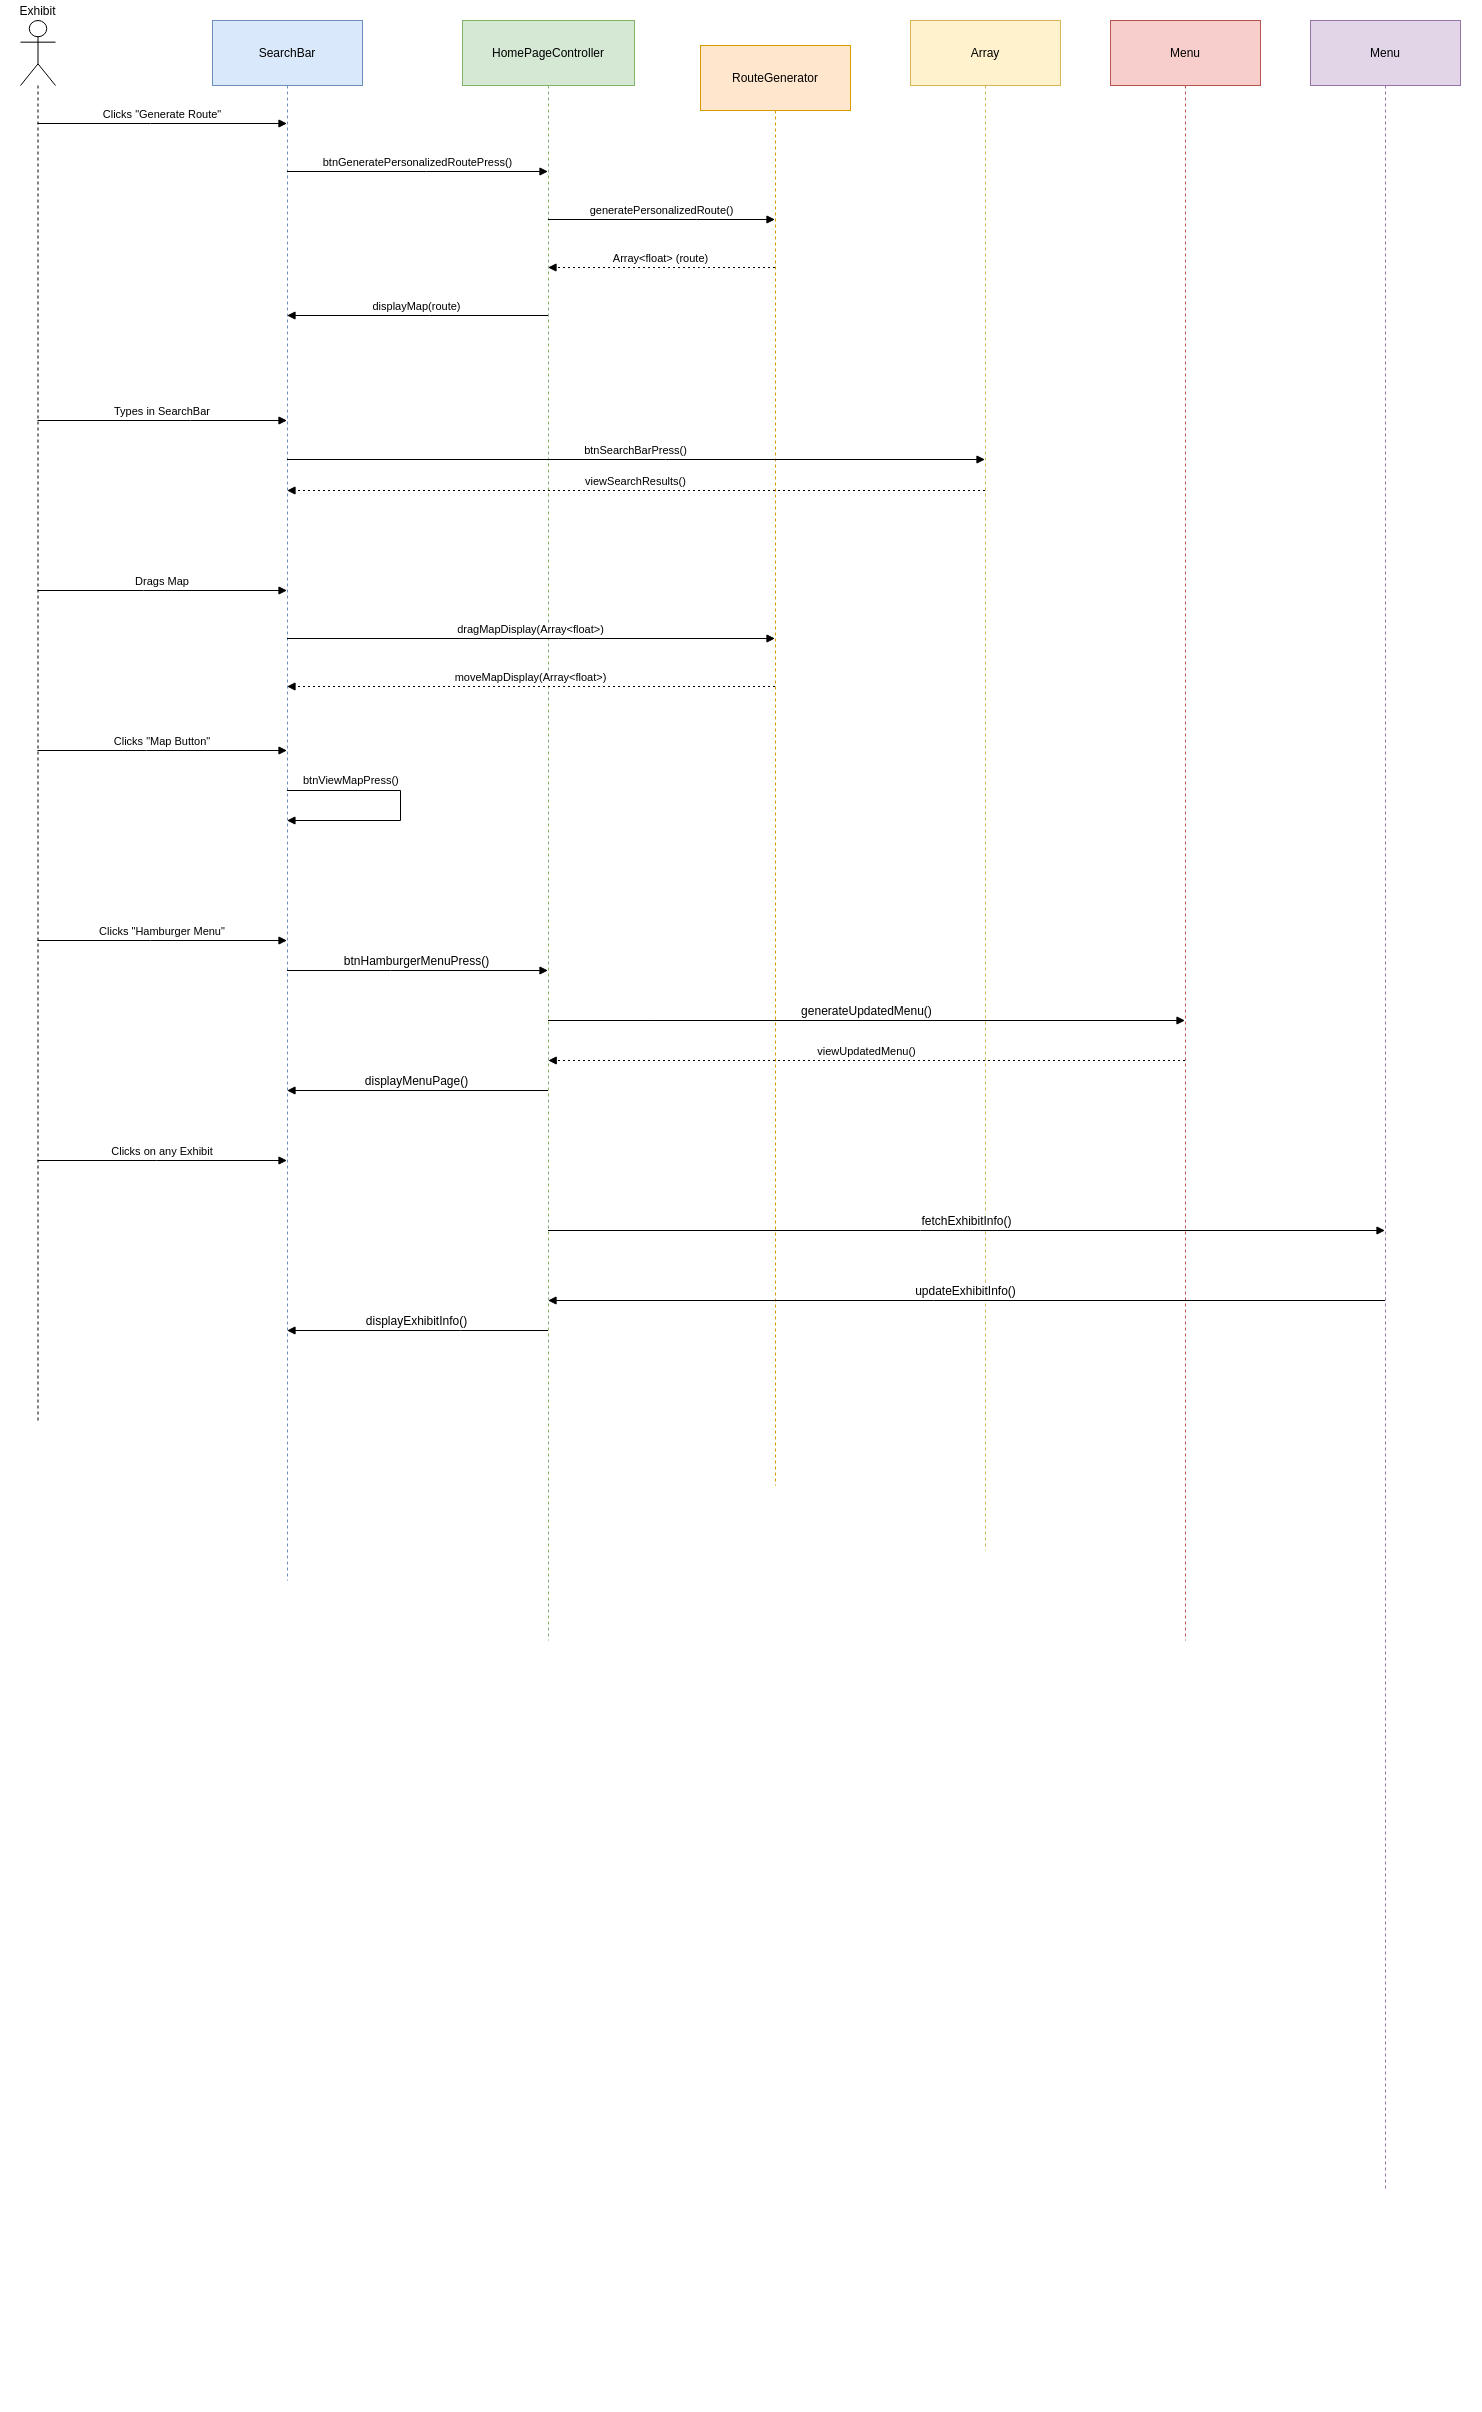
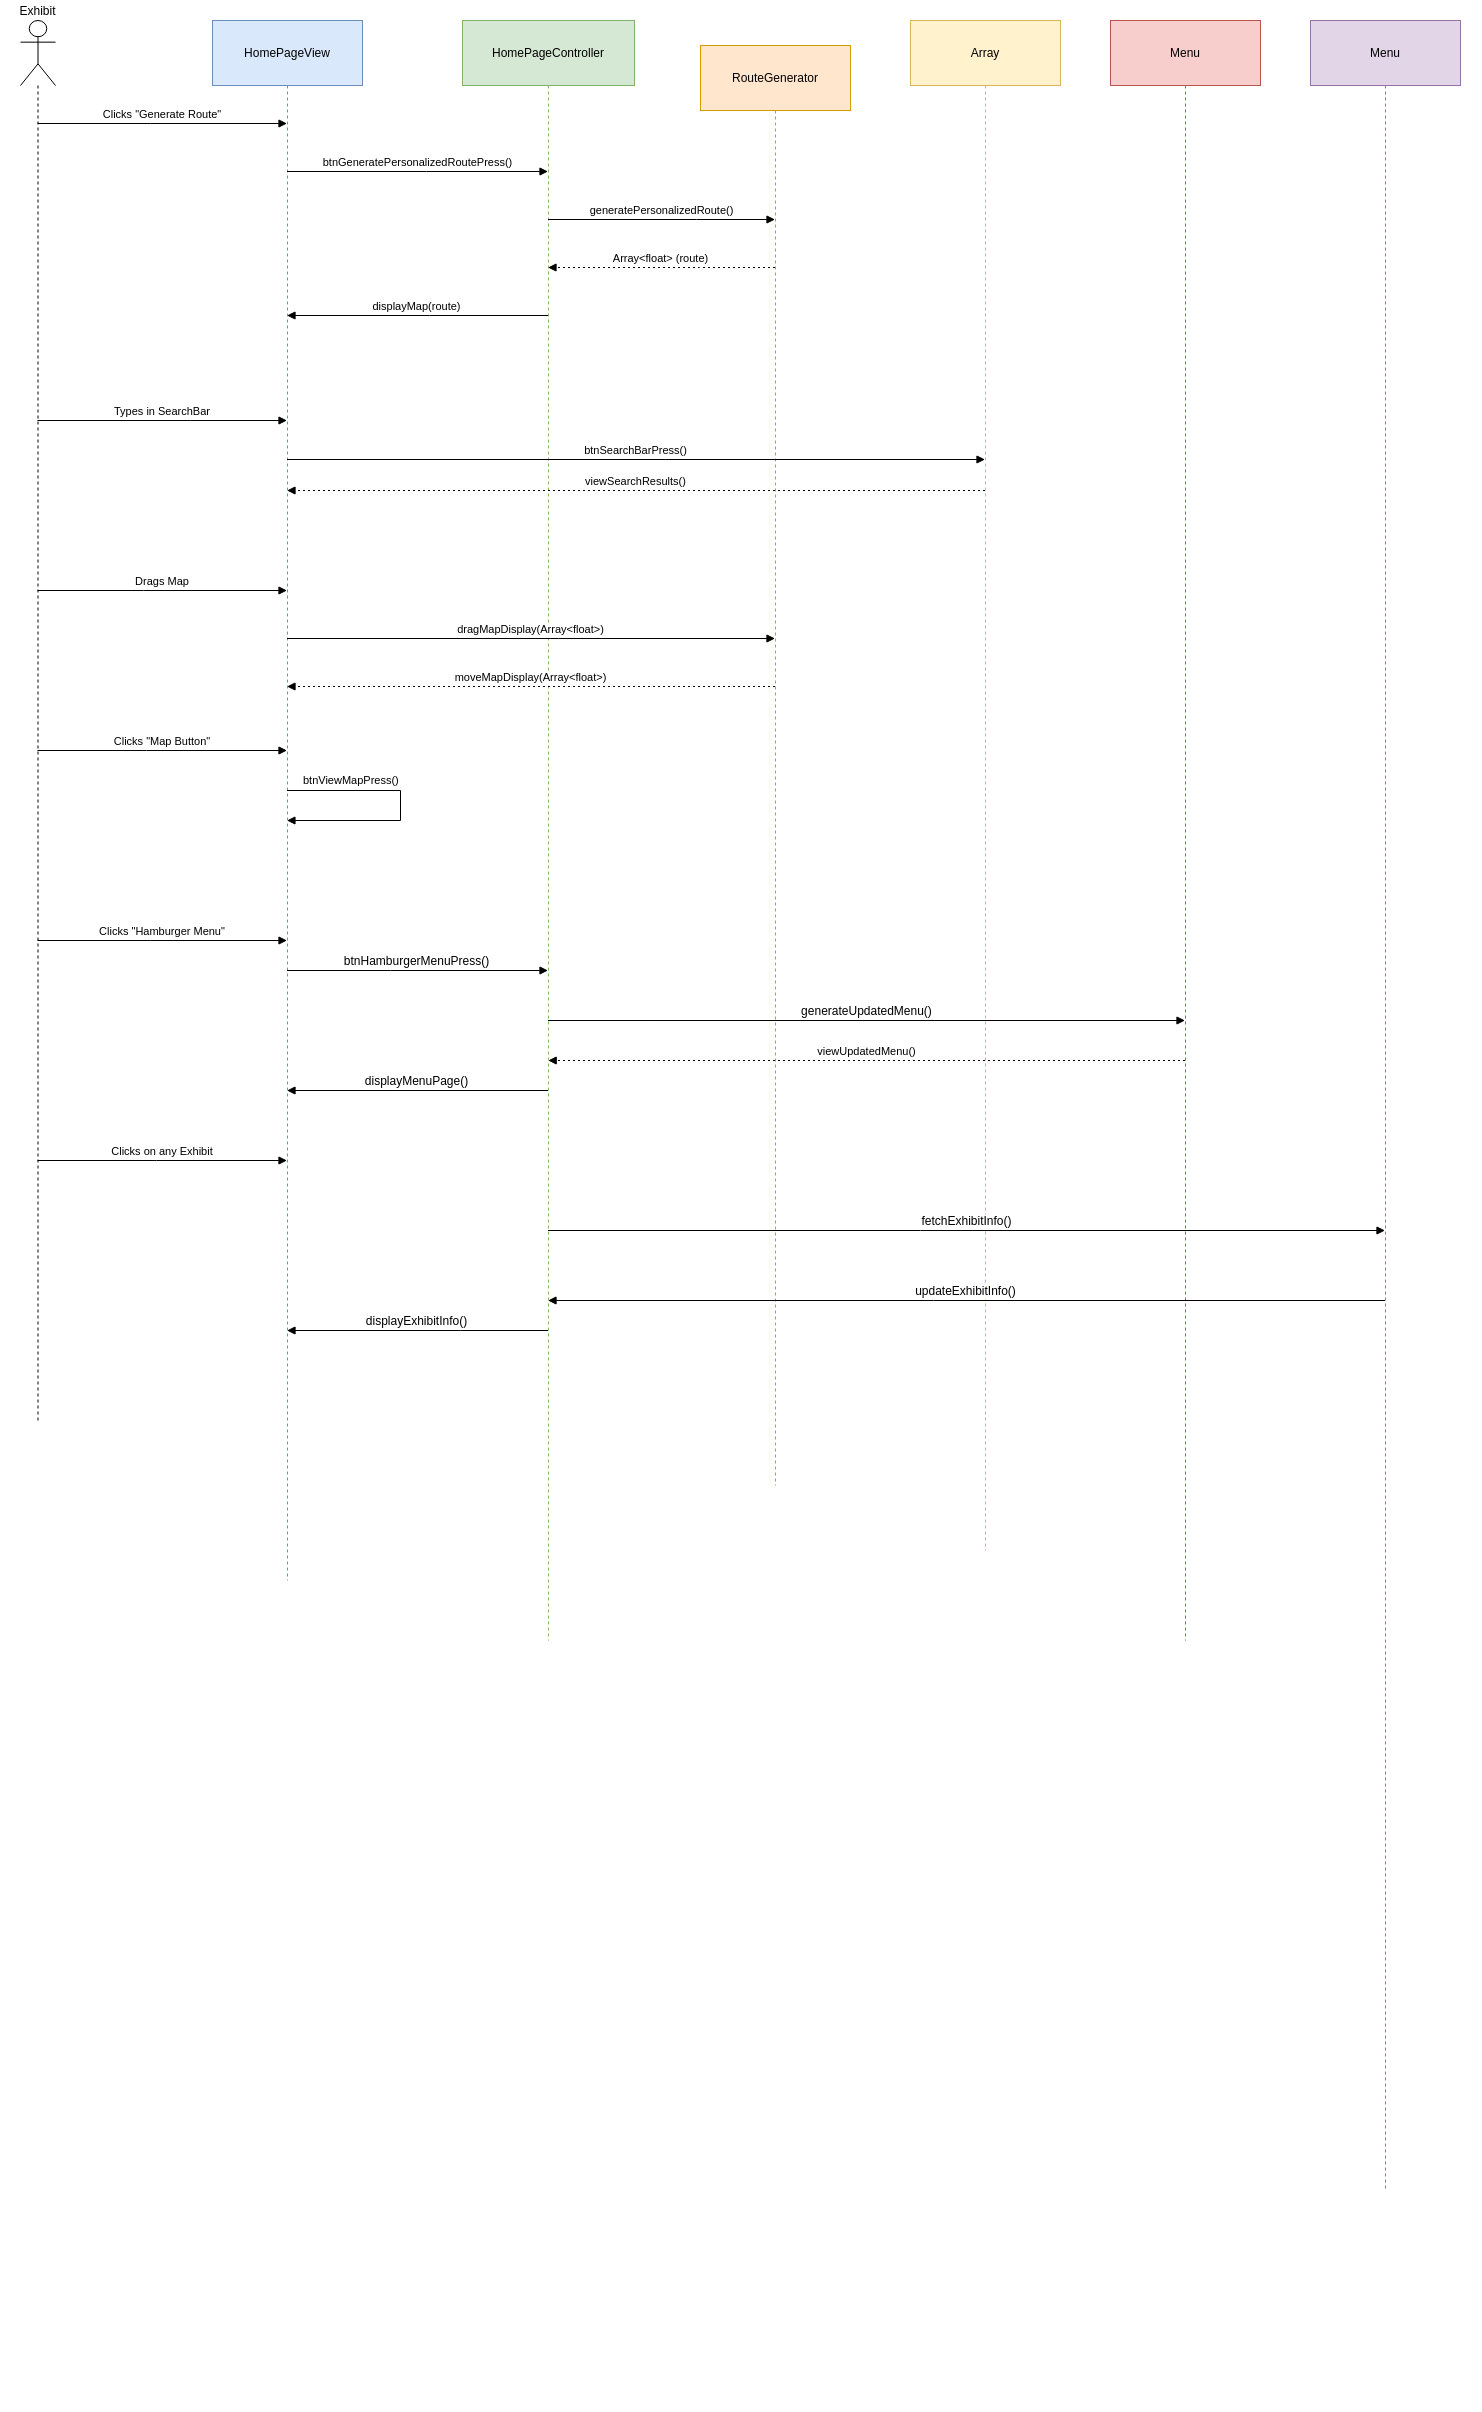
(288, 54) -> (288, 54)
